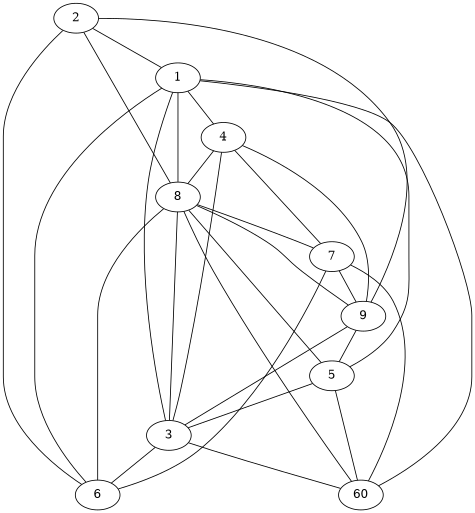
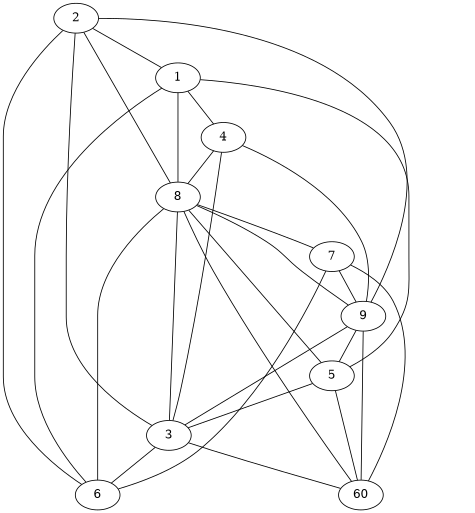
(278, 197) -> none
(445, 221) -> (362, 406)
(144, 255) -> (66, 247)
